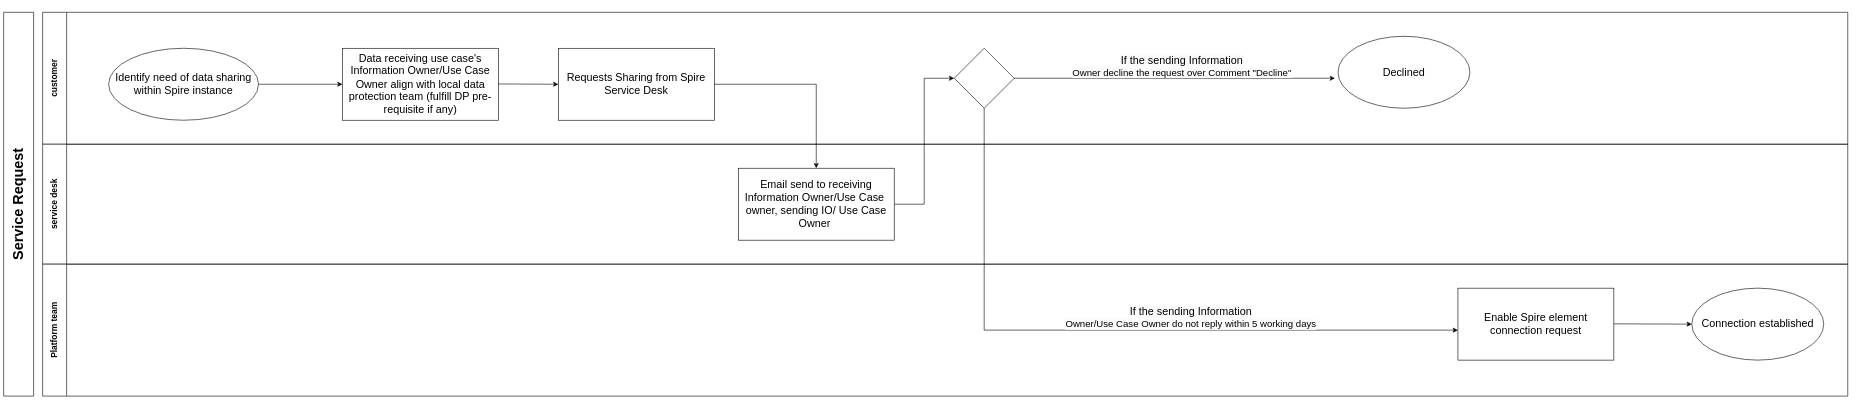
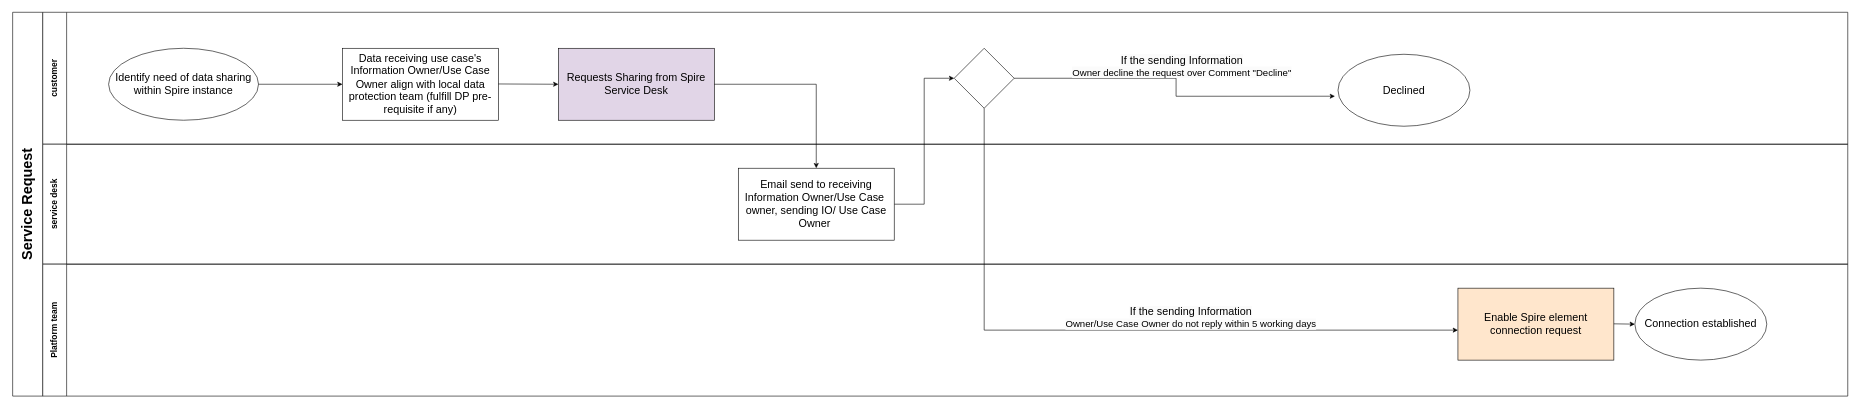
(1404, 72) -> (1404, 90)
(636, 84) -> (636, 84)
(18, 204) -> (27, 204)
(1536, 324) -> (1536, 324)
(1758, 324) -> (1701, 324)
